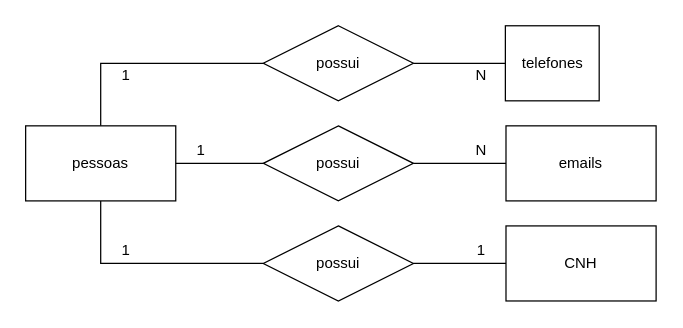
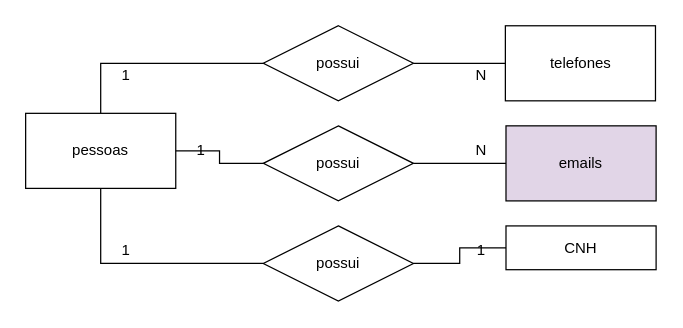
(552, 63) -> (580, 63)
(101, 163) -> (101, 151)
(581, 163) -> (581, 163)
(581, 263) -> (581, 248)
